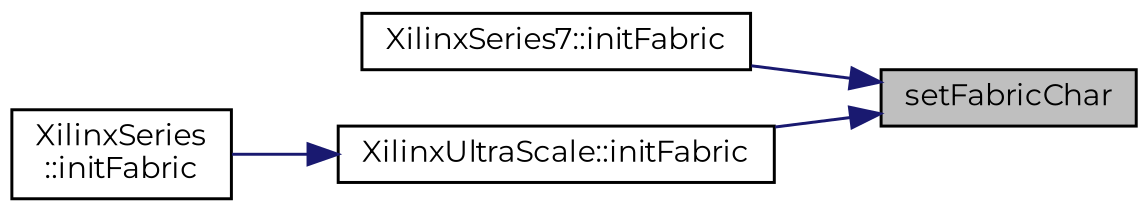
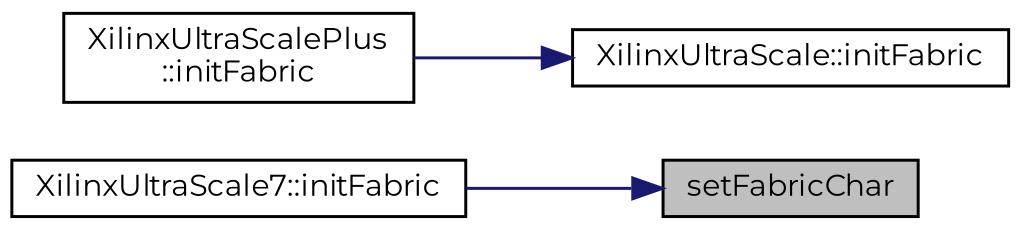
(556, 42) -> (239, 188)
(813, 122) -> none
(122, 154) -> (239, 58)
